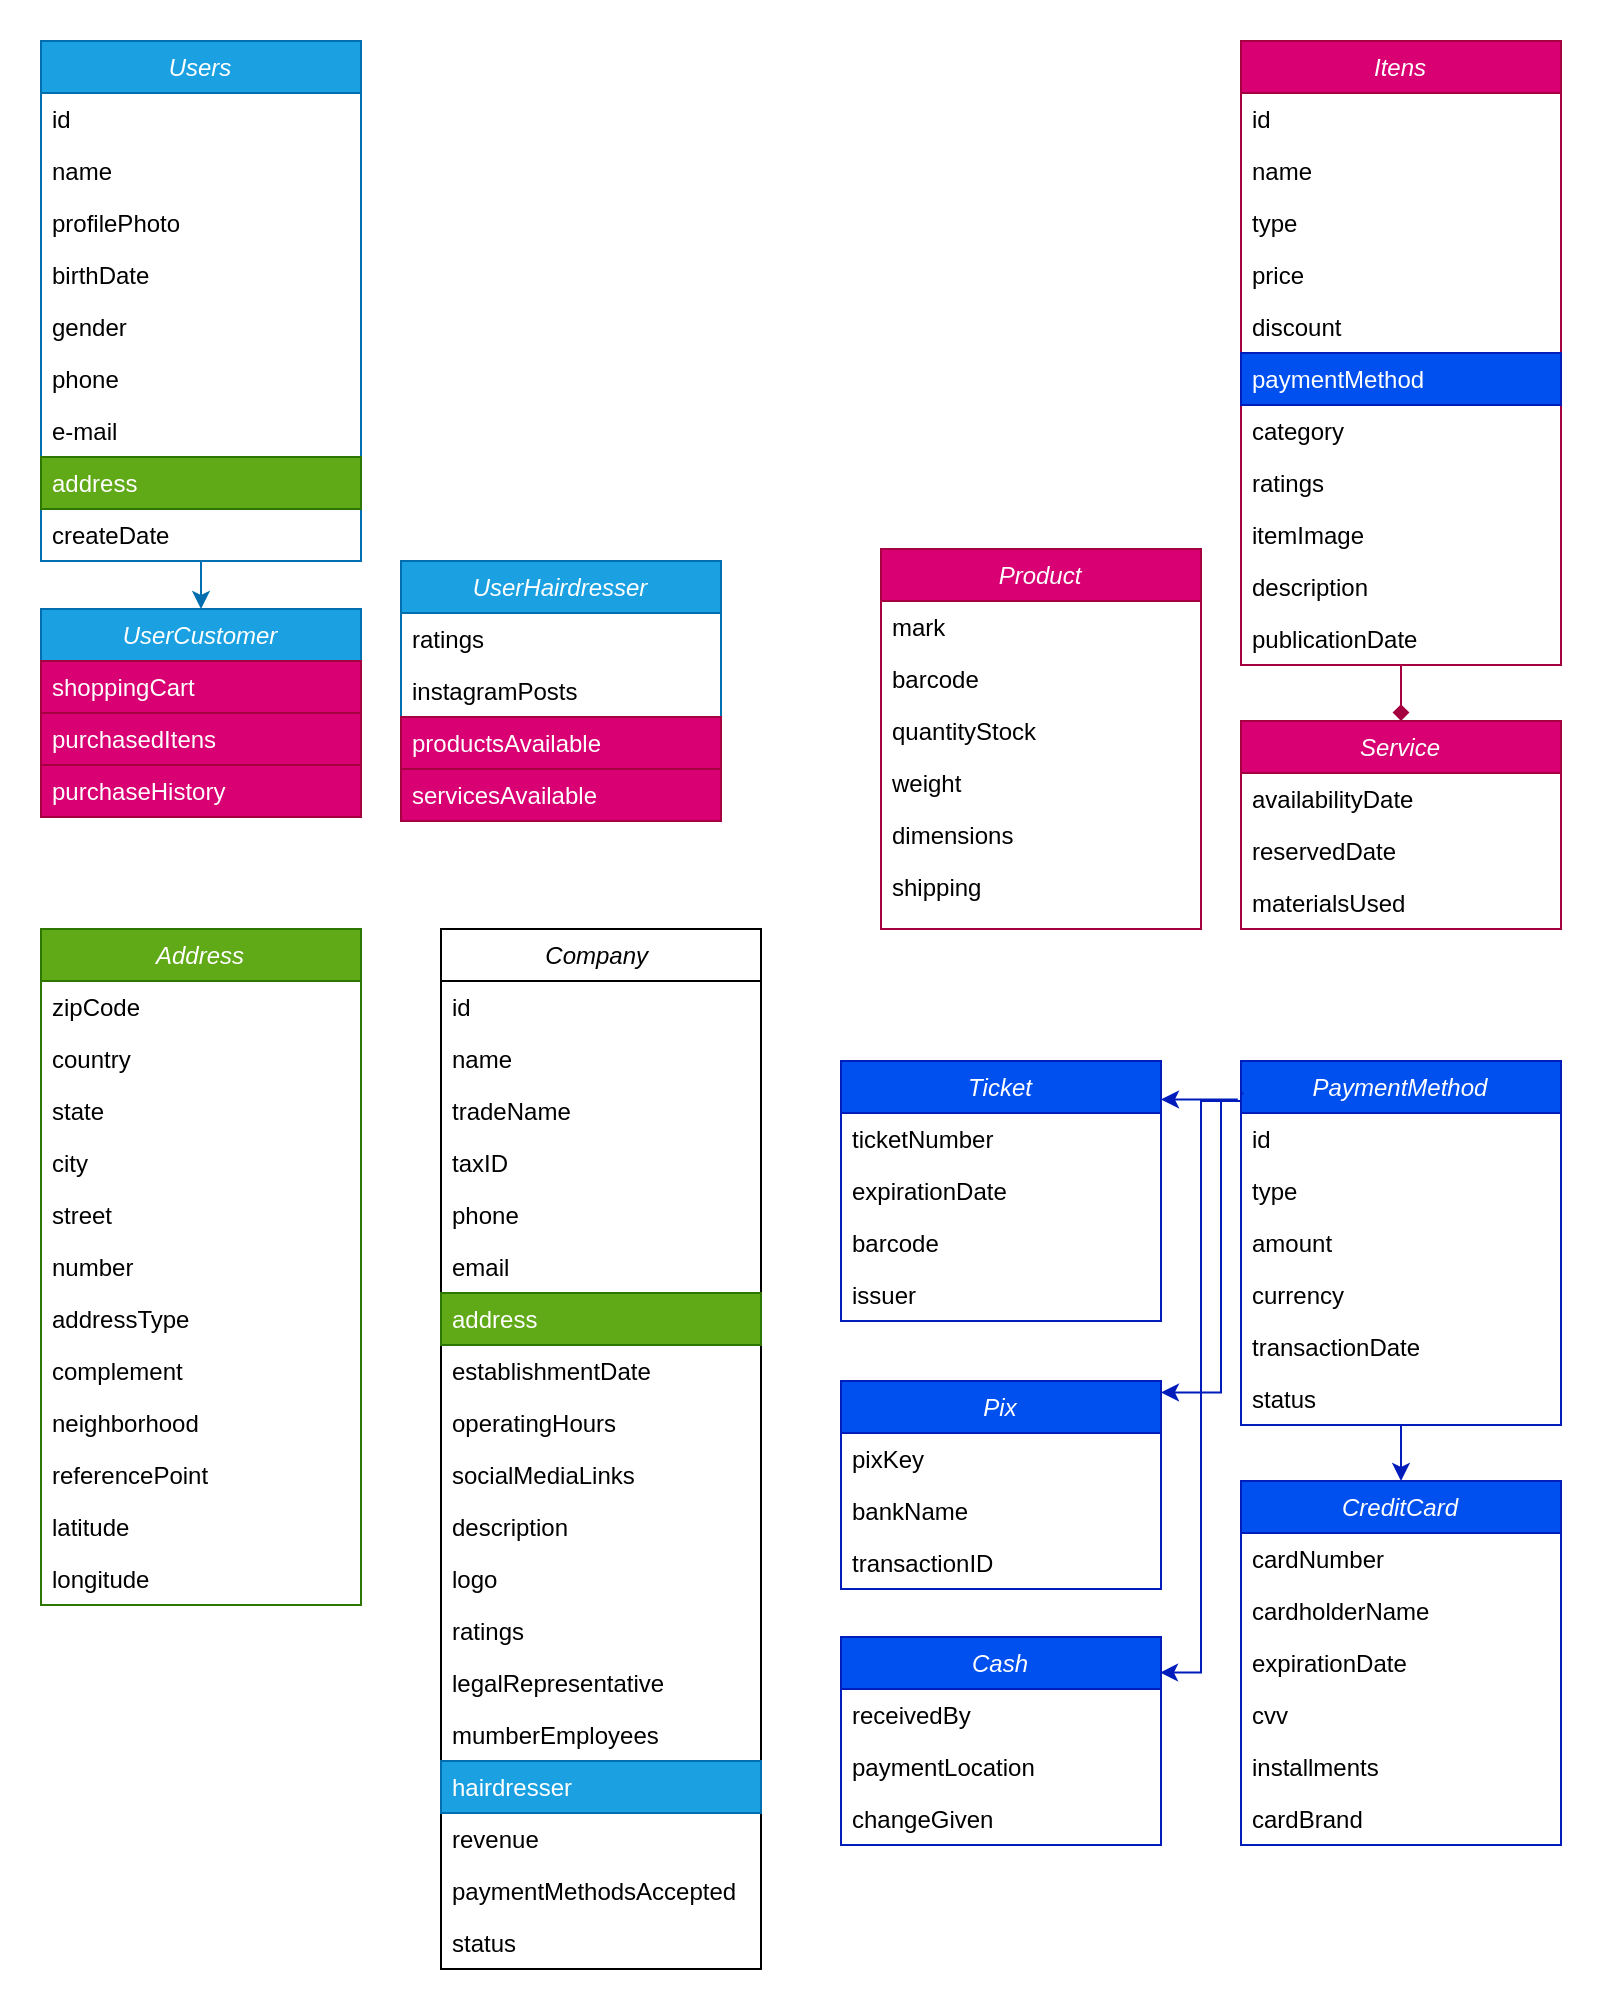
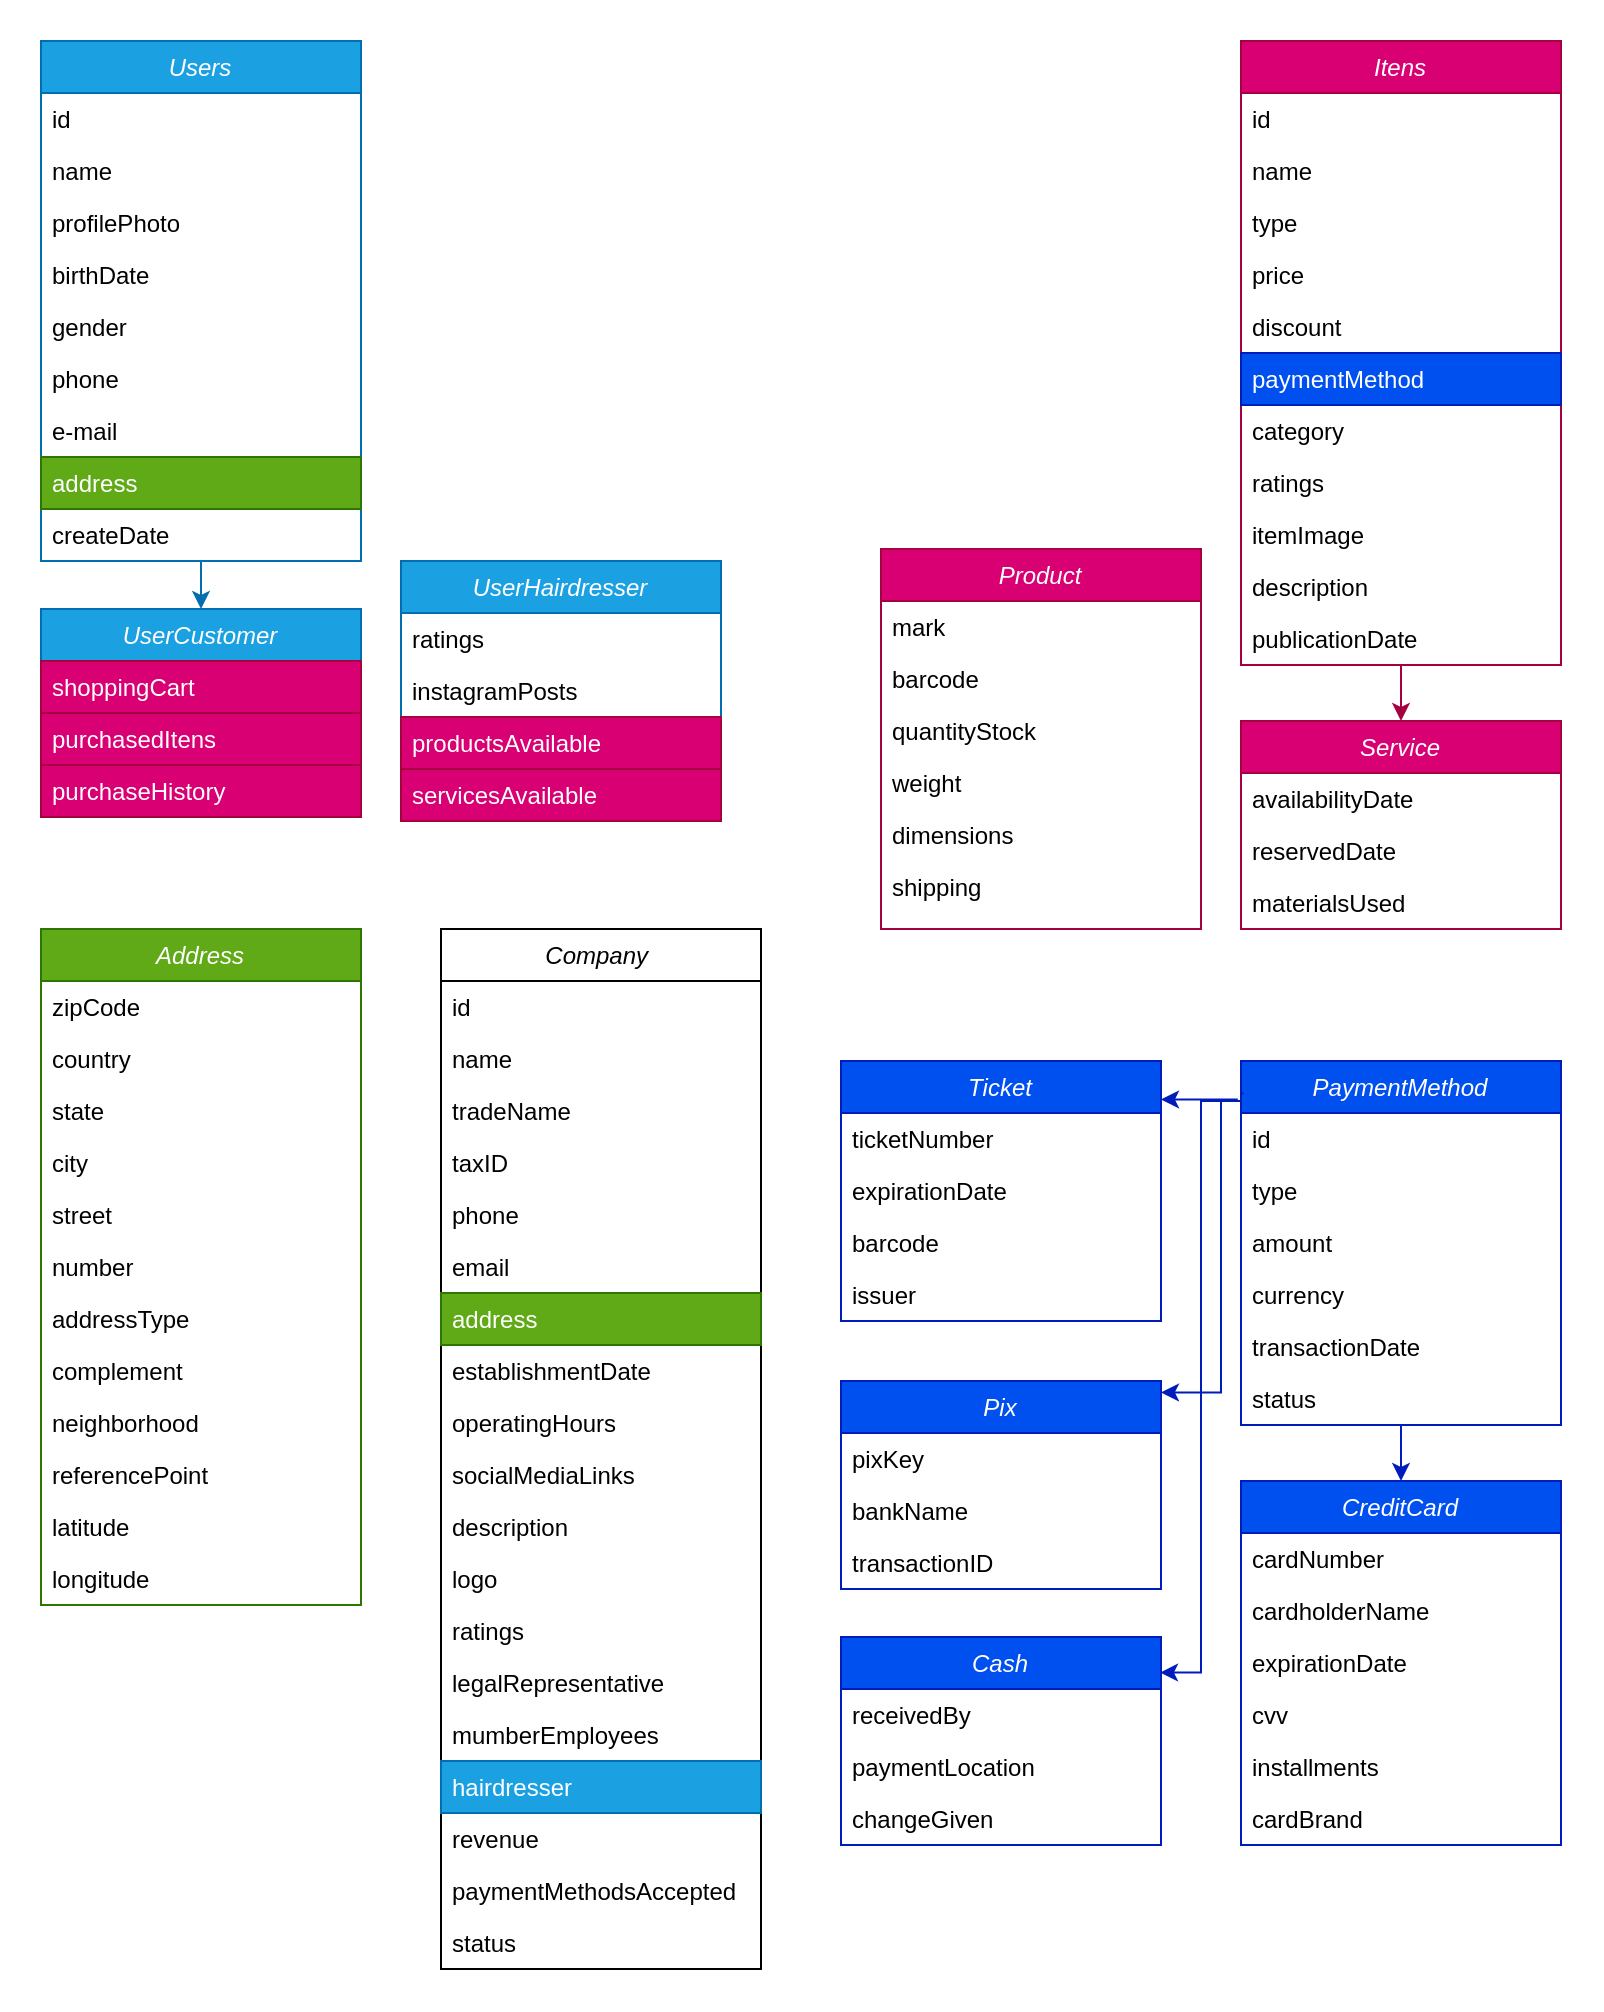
(1401, 705) -> (1401, 706)
